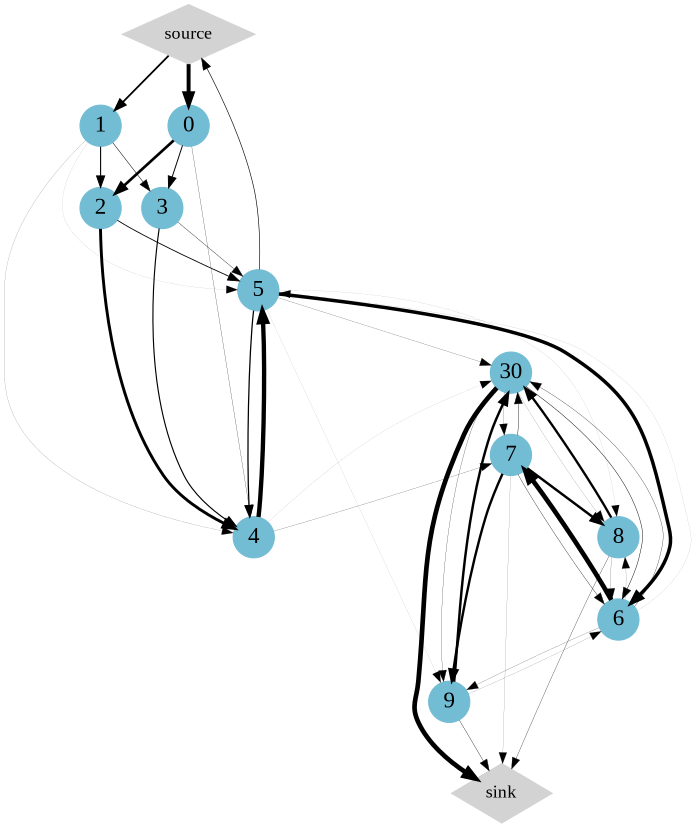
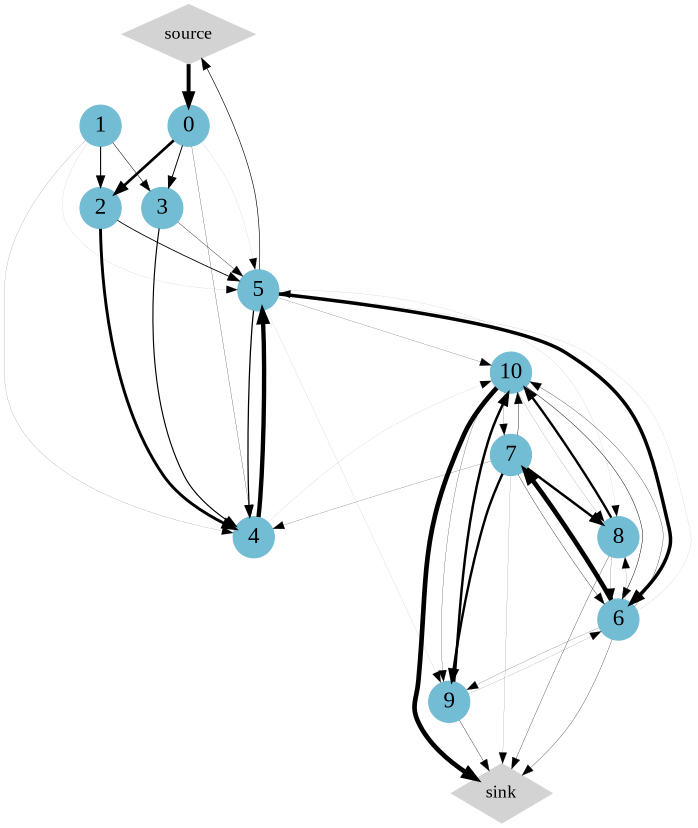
(146, 79) -> none
none -> (235, 197)
(511, 373) -> (511, 373)
(377, 500) -> (387, 492)
none -> (580, 709)
